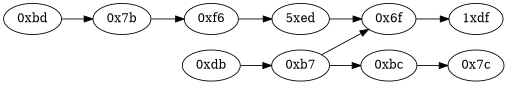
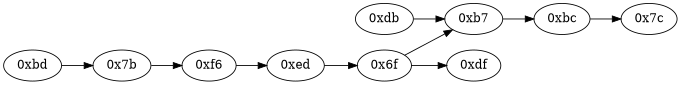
(301, 19) -> (296, 66)
(476, 19) -> (474, 66)
(341, 44) -> (425, 45)
